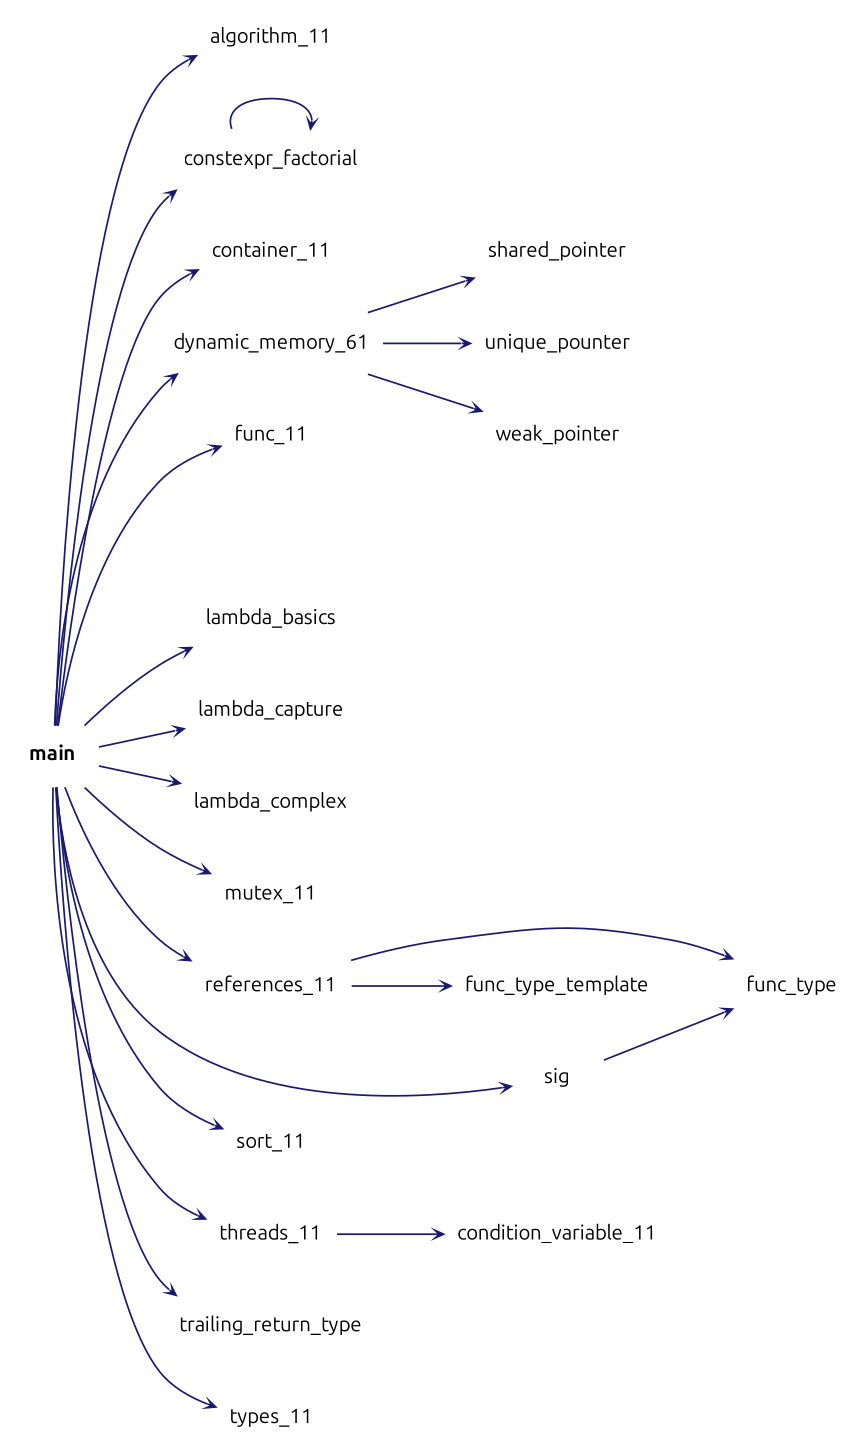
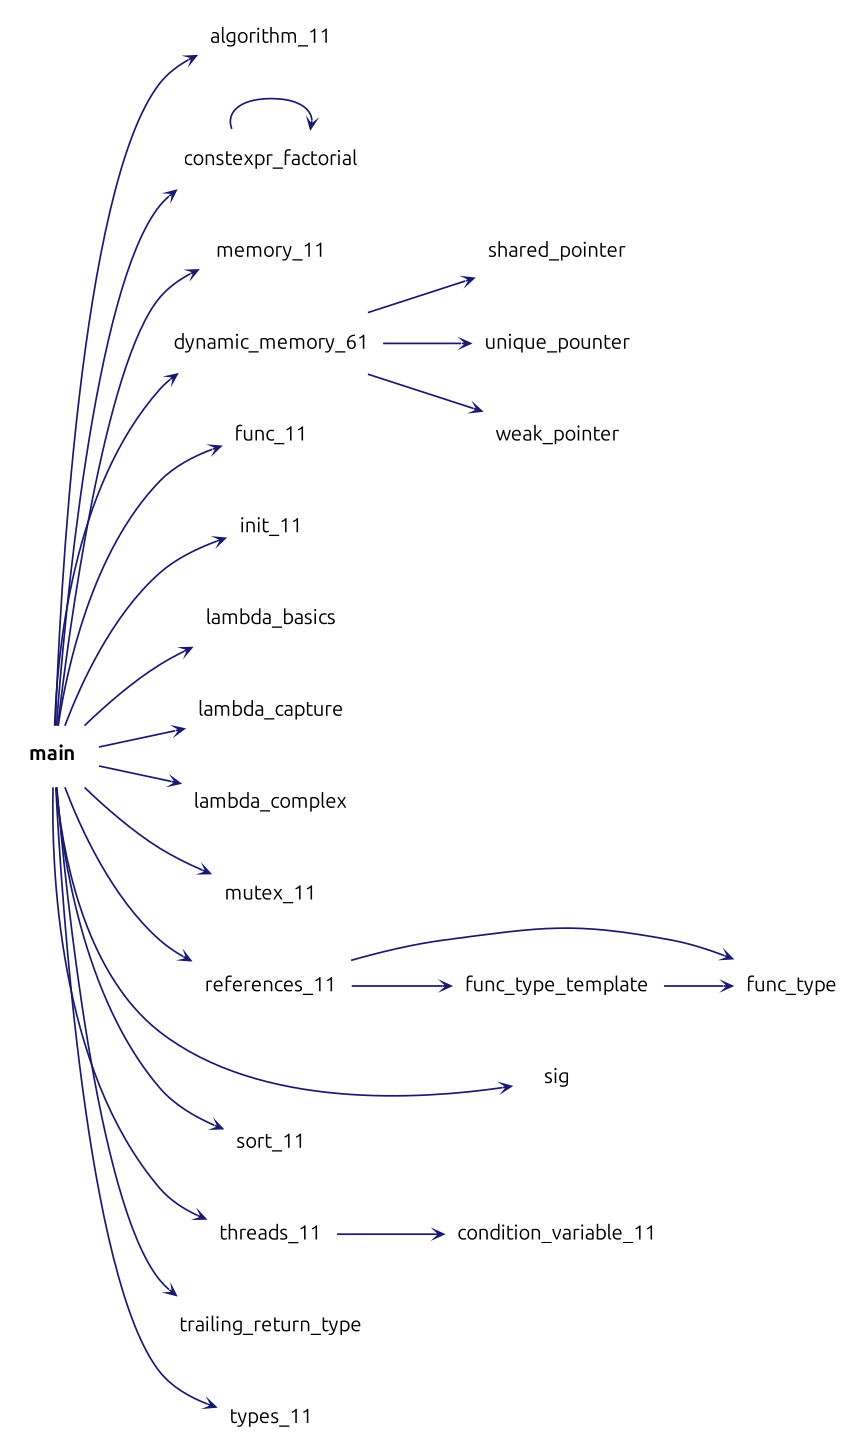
(271, 252) -> (271, 252)
none -> (271, 527)
(664, 1036) -> (694, 986)
